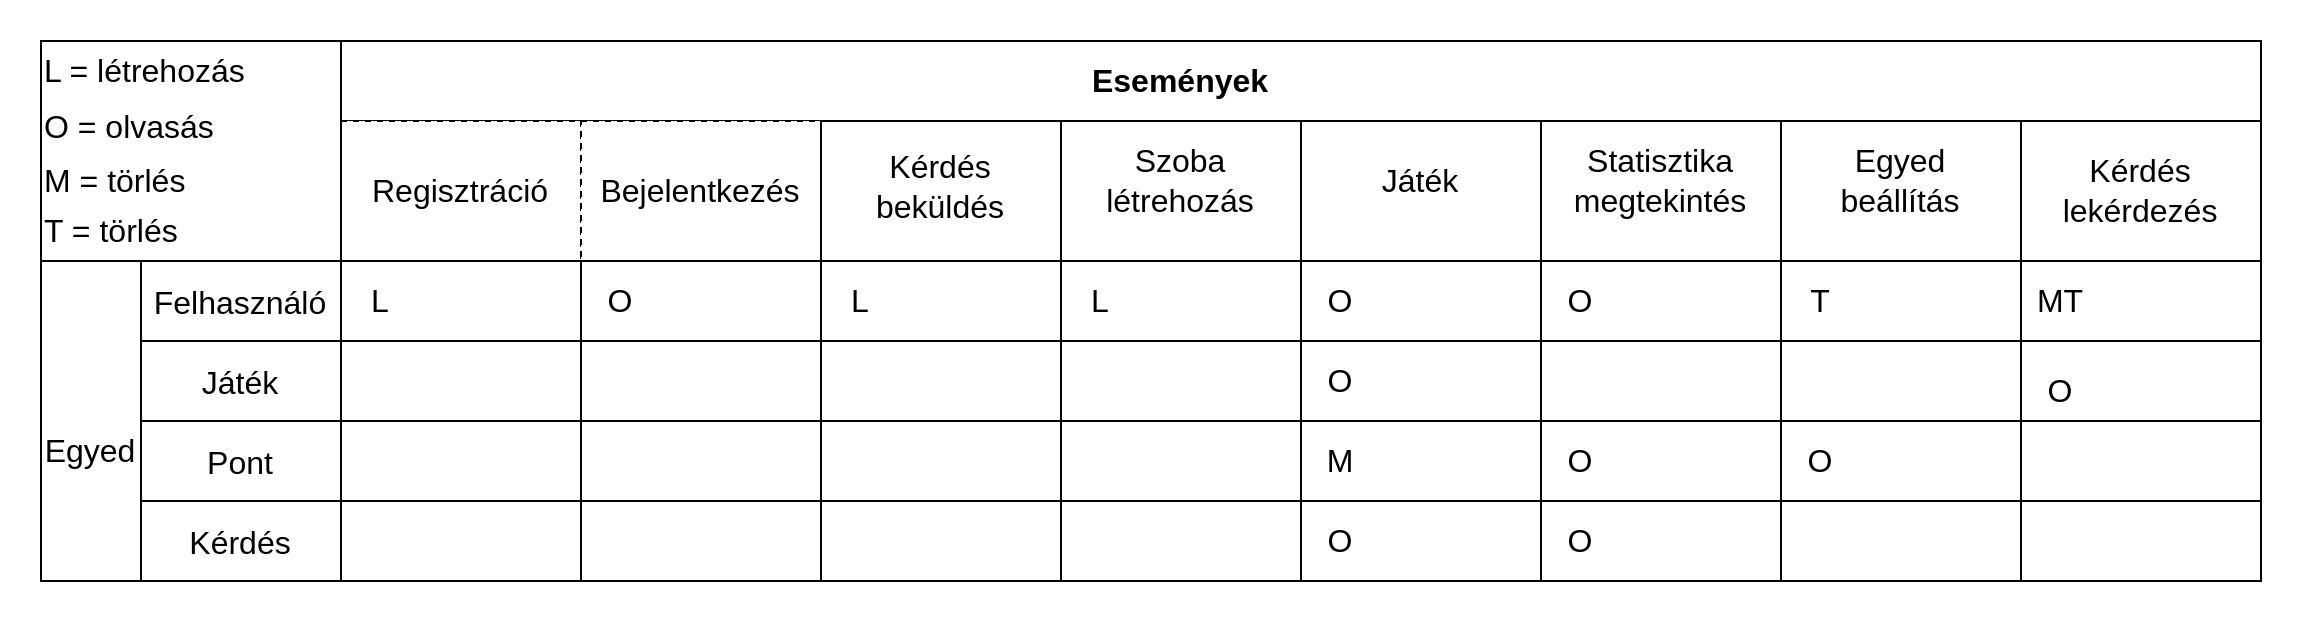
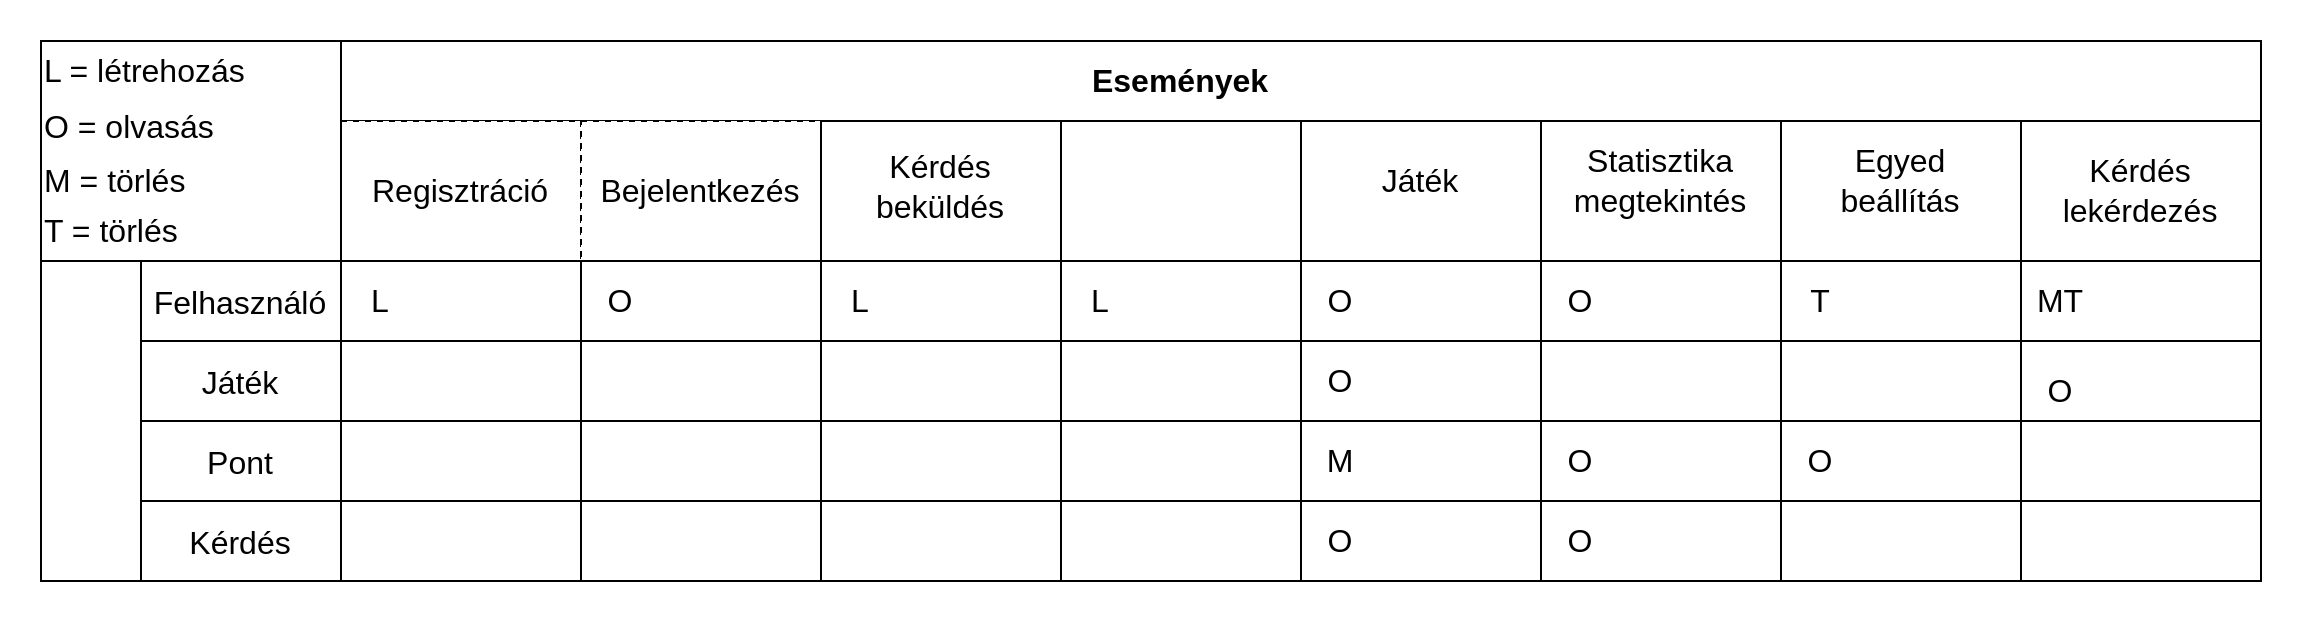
(1181, 181) -> none
(91, 451) -> none
